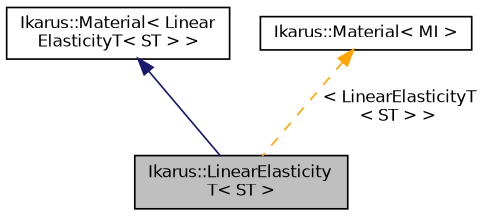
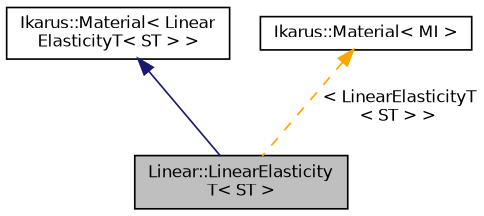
(241, 182) -> (241, 182)
